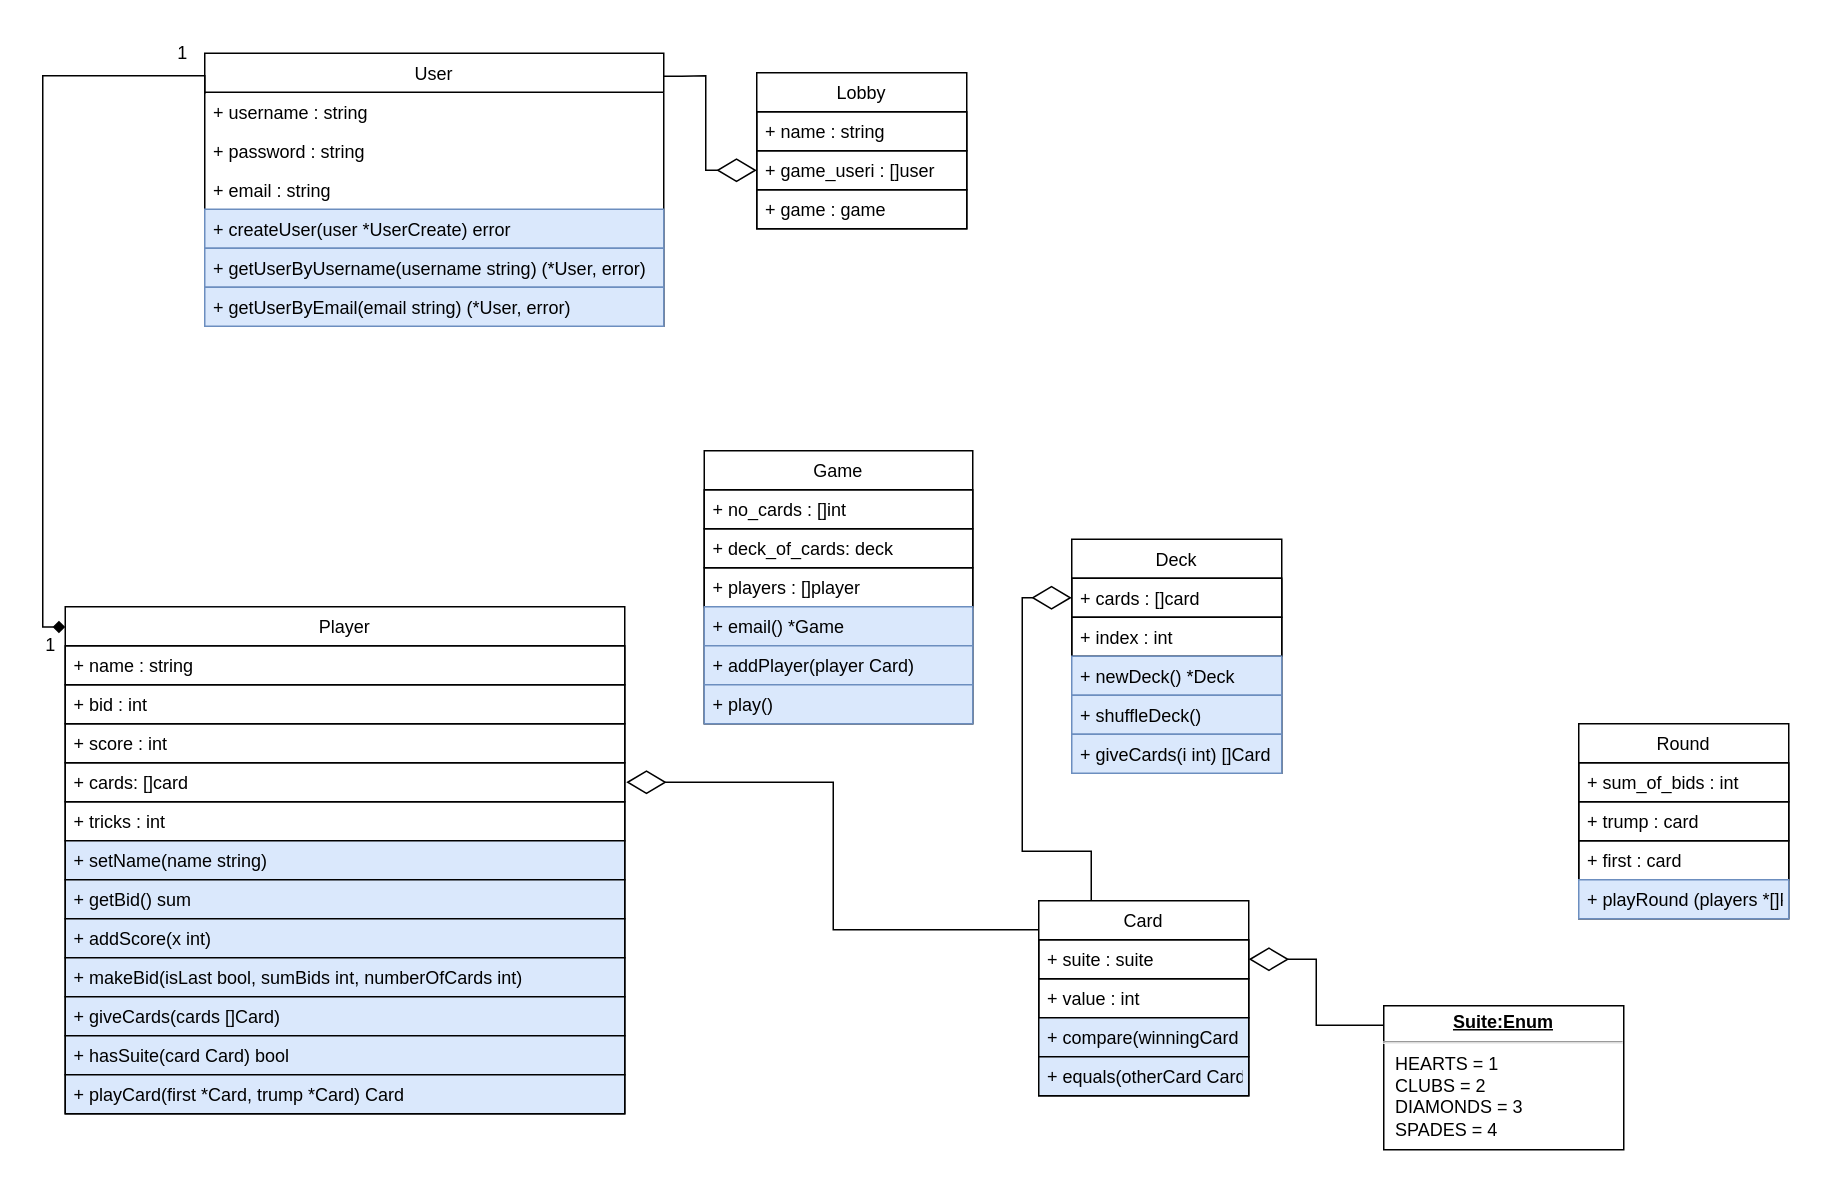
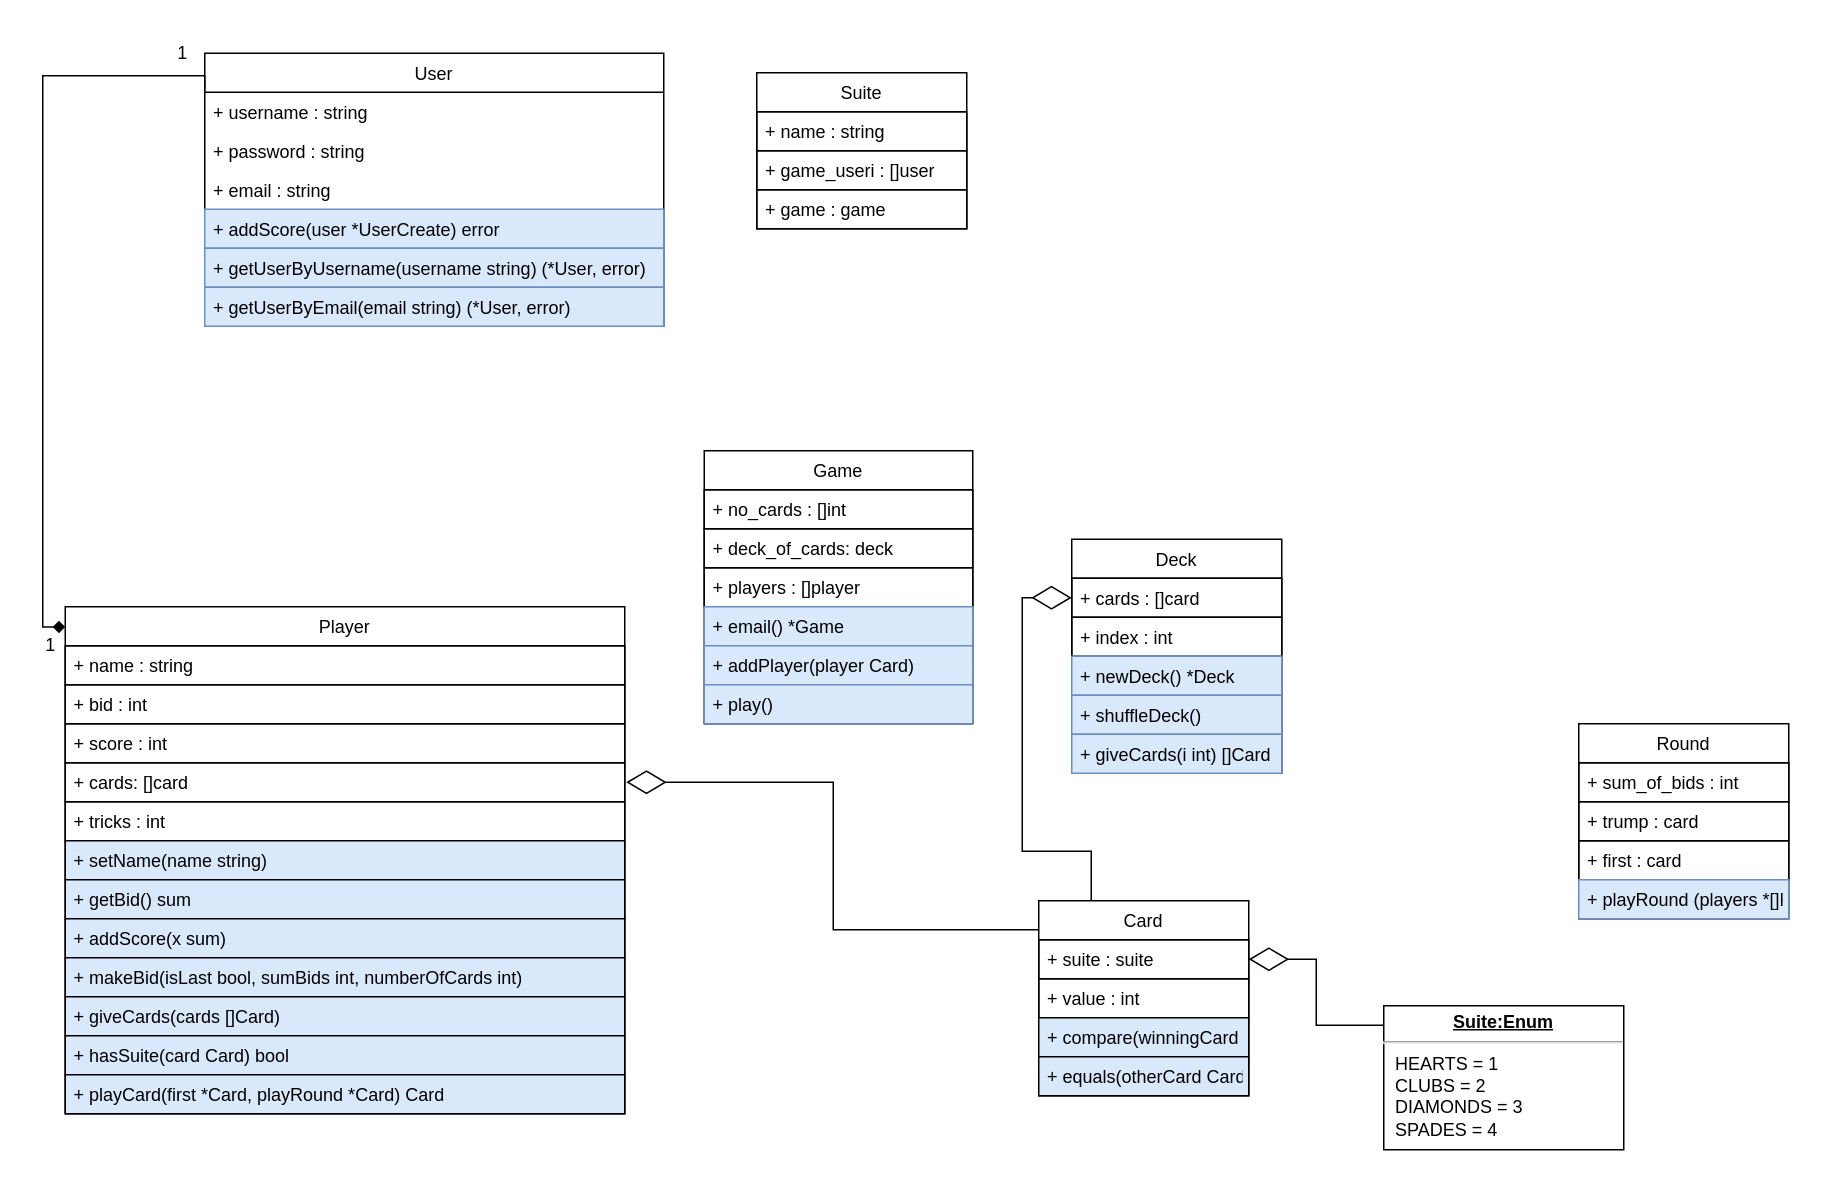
(861, 93) -> (861, 93)
(706, 109) -> none
(387, 230) -> (377, 230)
(152, 939) -> (155, 939)
(261, 1095) -> (279, 1095)
